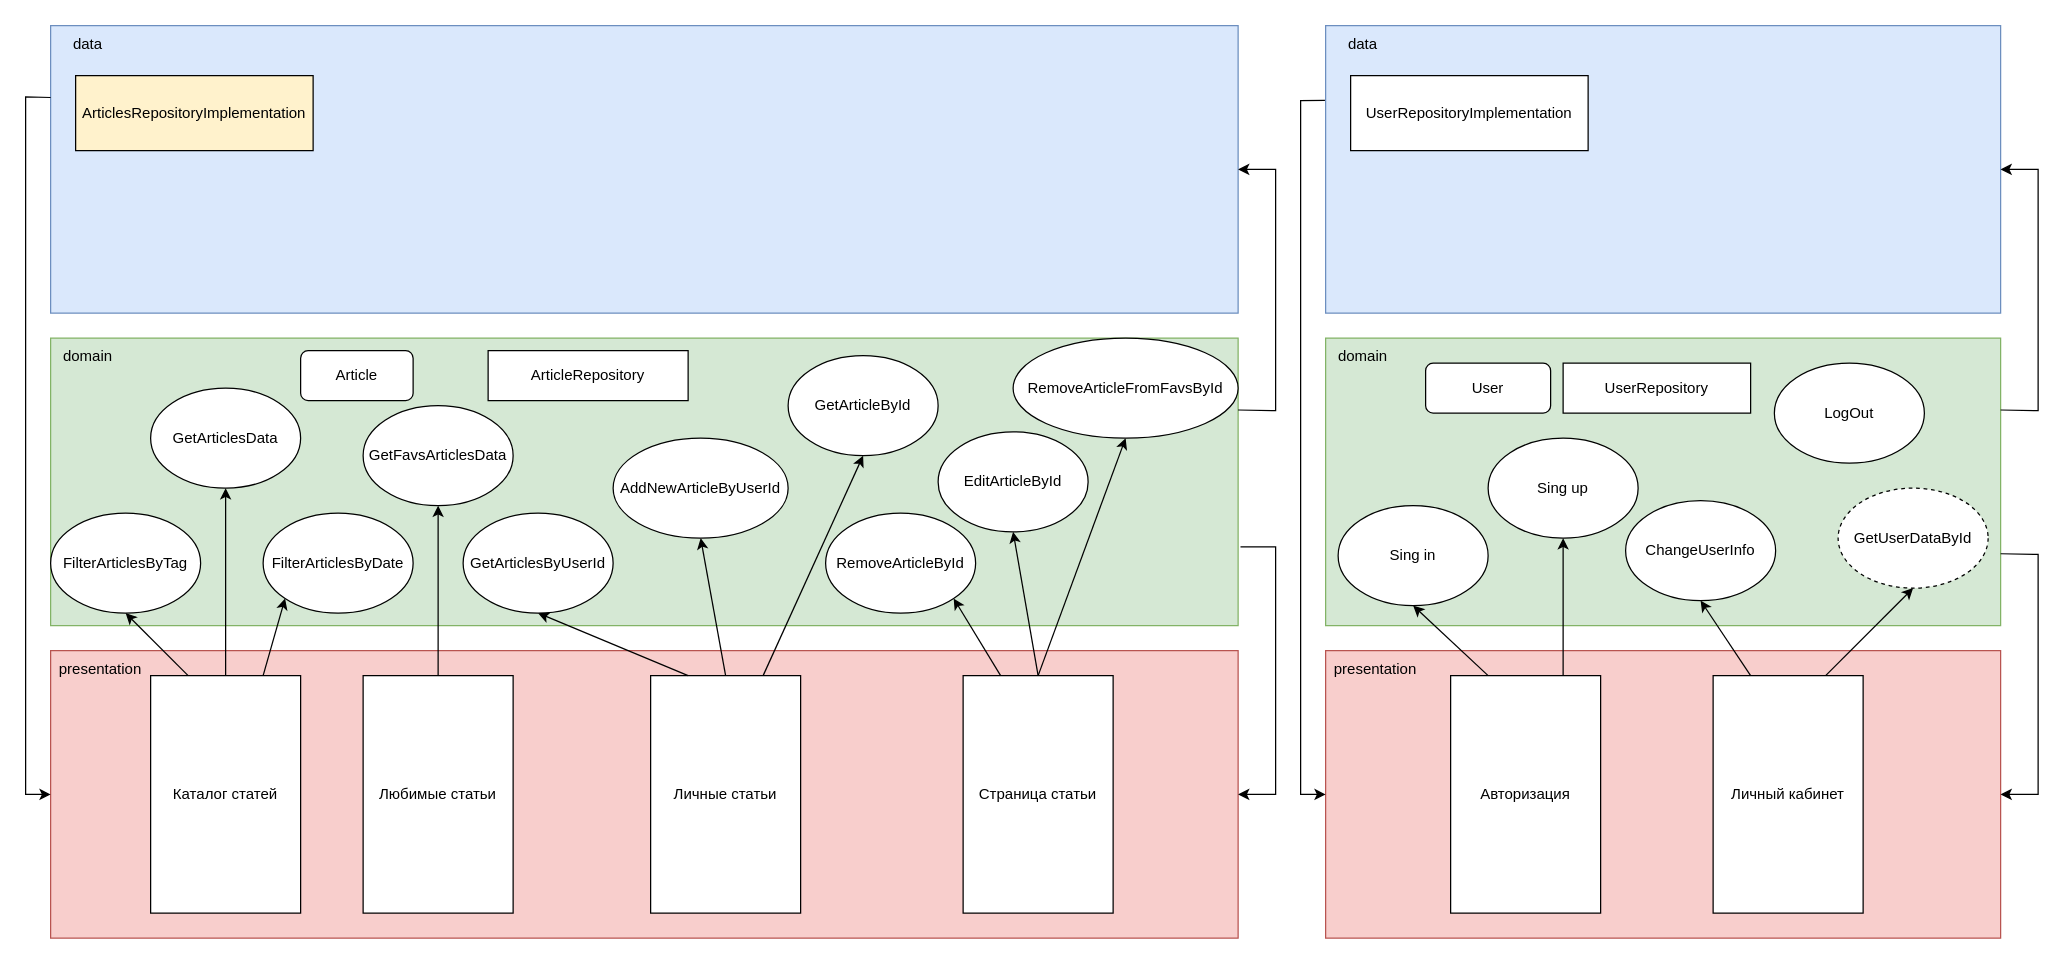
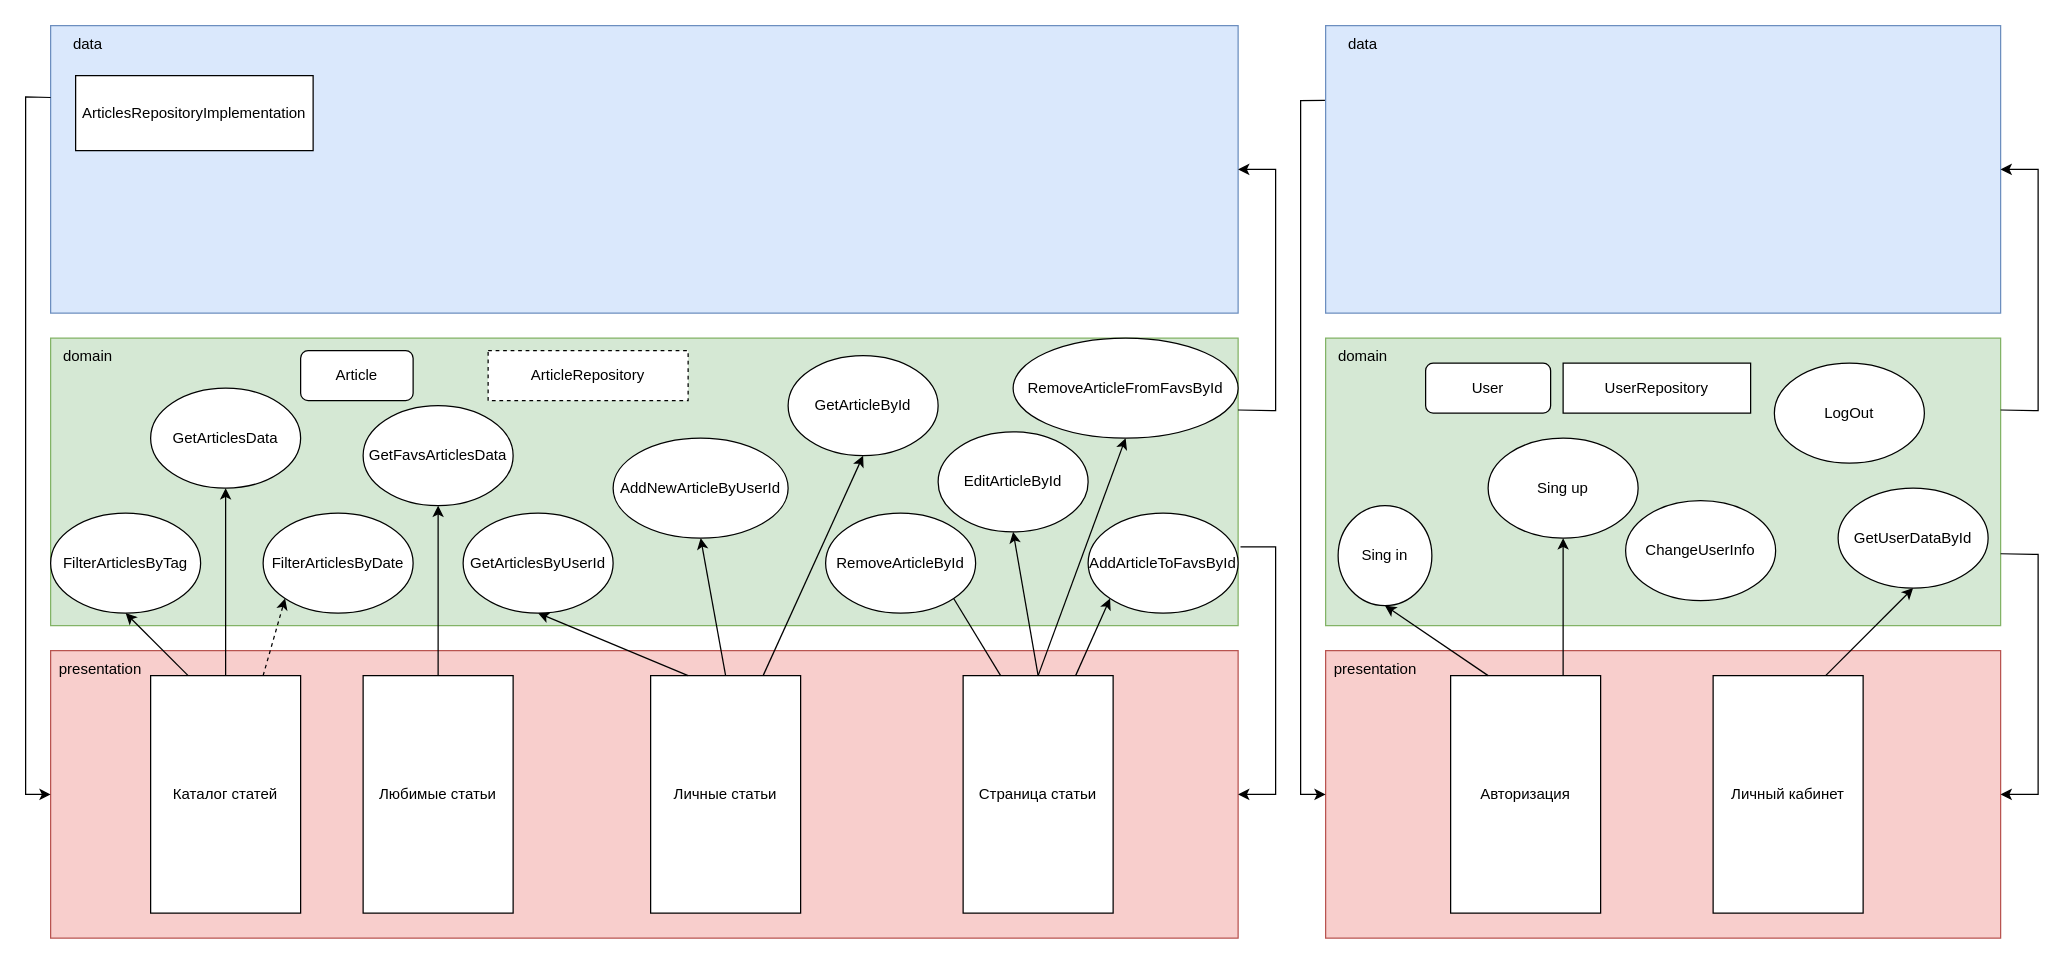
(194, 113) -> (194, 113)
(1469, 113) -> none
(588, 376) -> (588, 376)
(1913, 538) -> (1913, 538)
(1413, 556) -> (1385, 556)
none -> (1163, 563)
(959, 607) -> (957, 604)
(273, 641) -> (273, 641)
none -> (1091, 641)
(1728, 641) -> none
